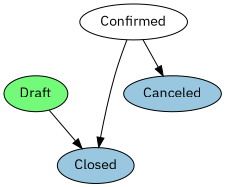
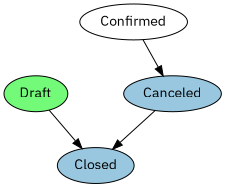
(111, 88) -> (138, 126)
